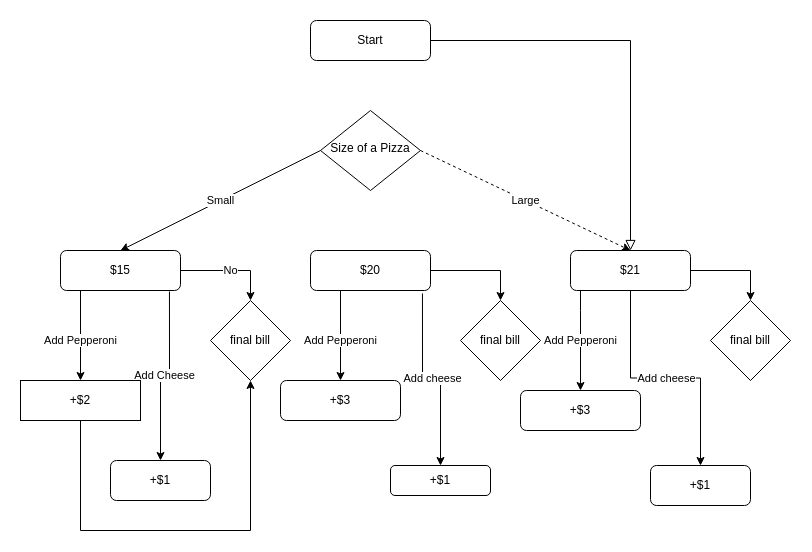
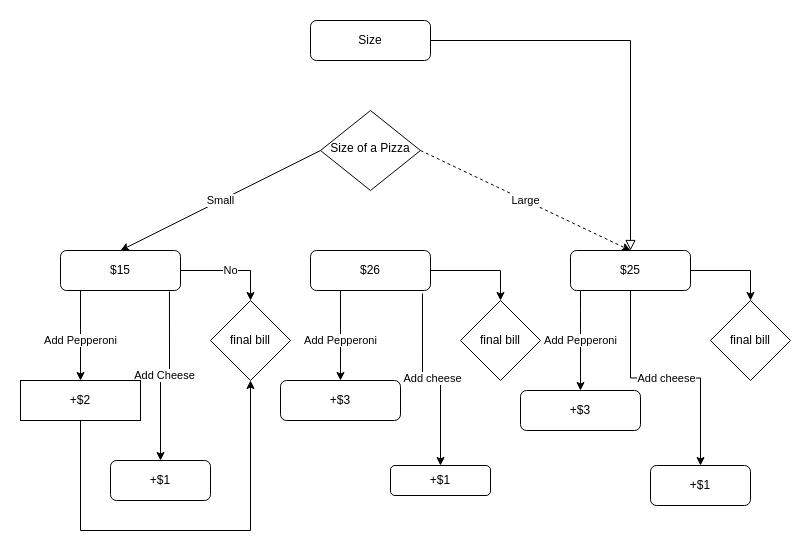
(371, 41) -> (371, 41)
(371, 271) -> (371, 271)
(631, 271) -> (631, 271)
